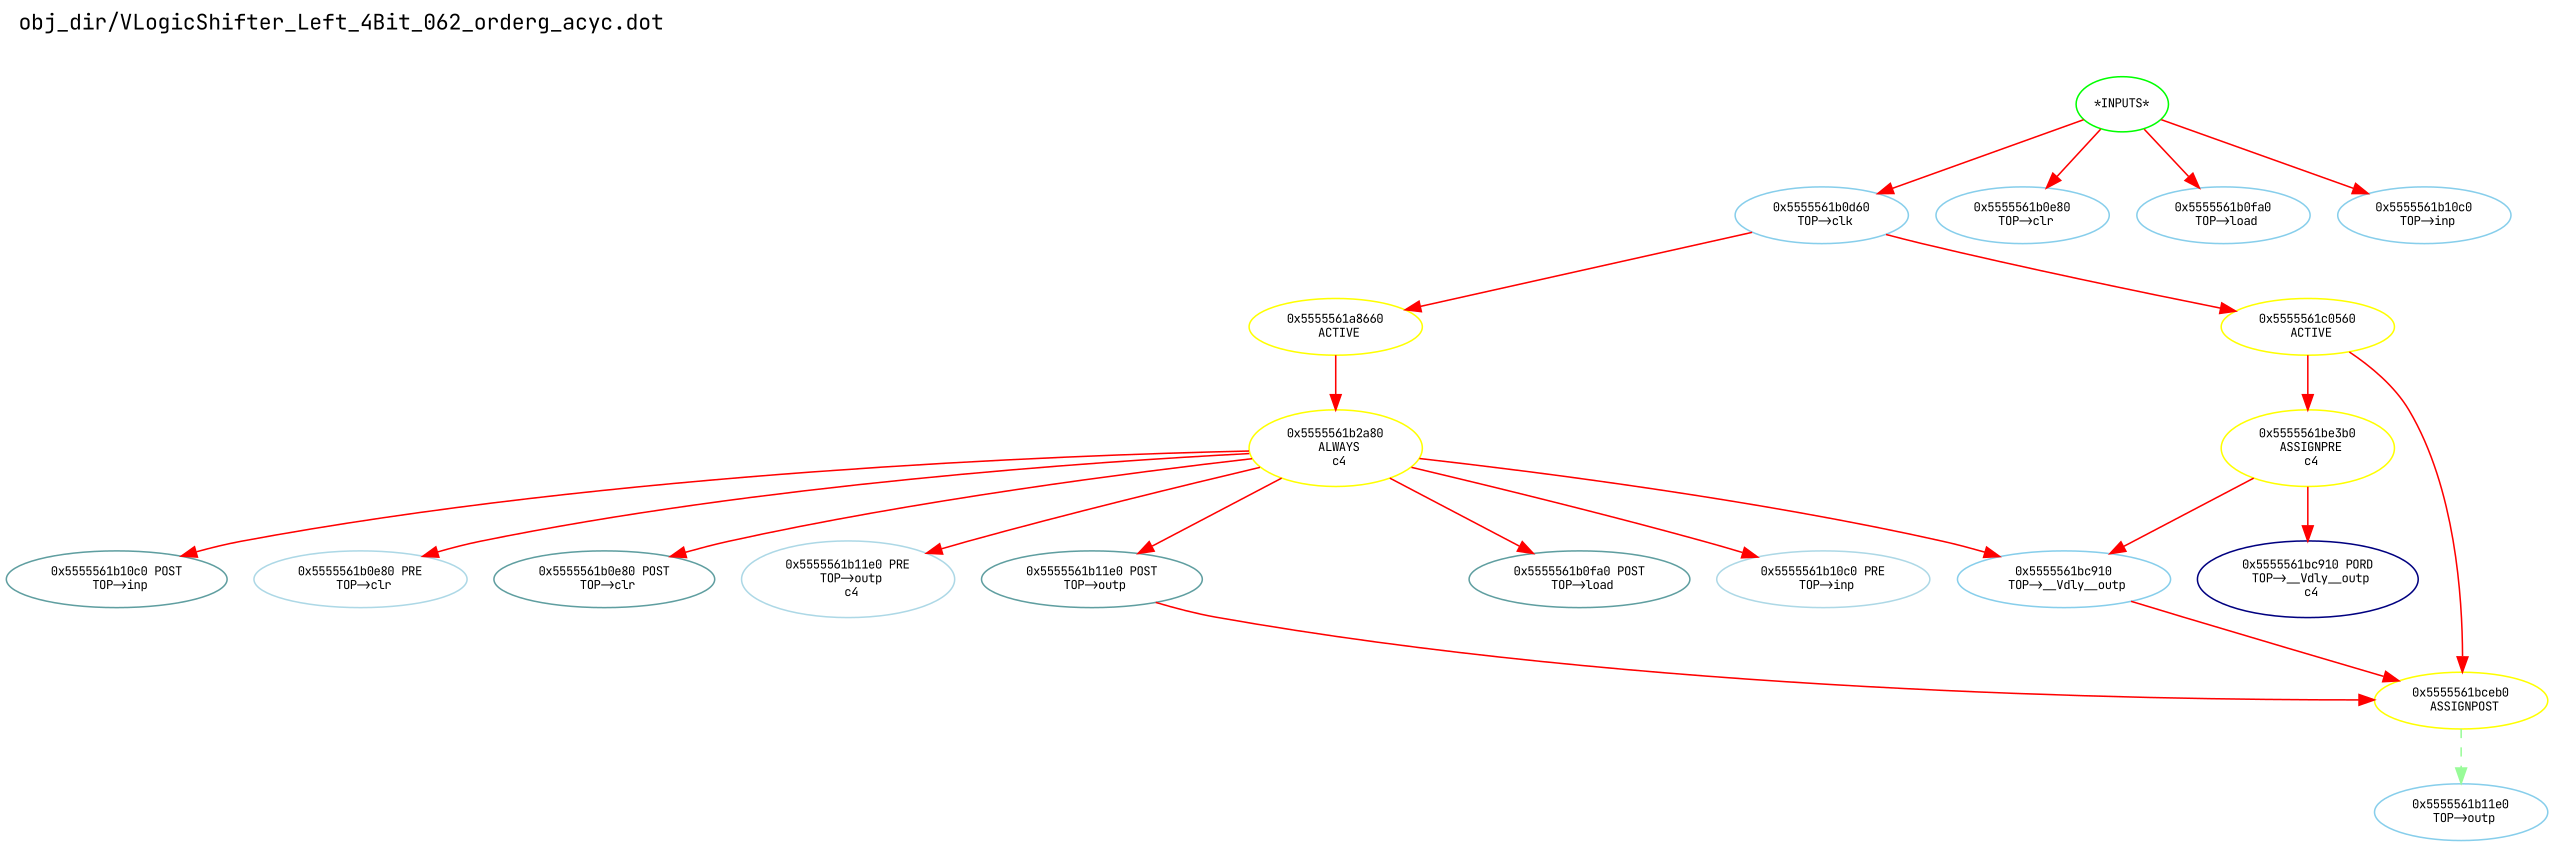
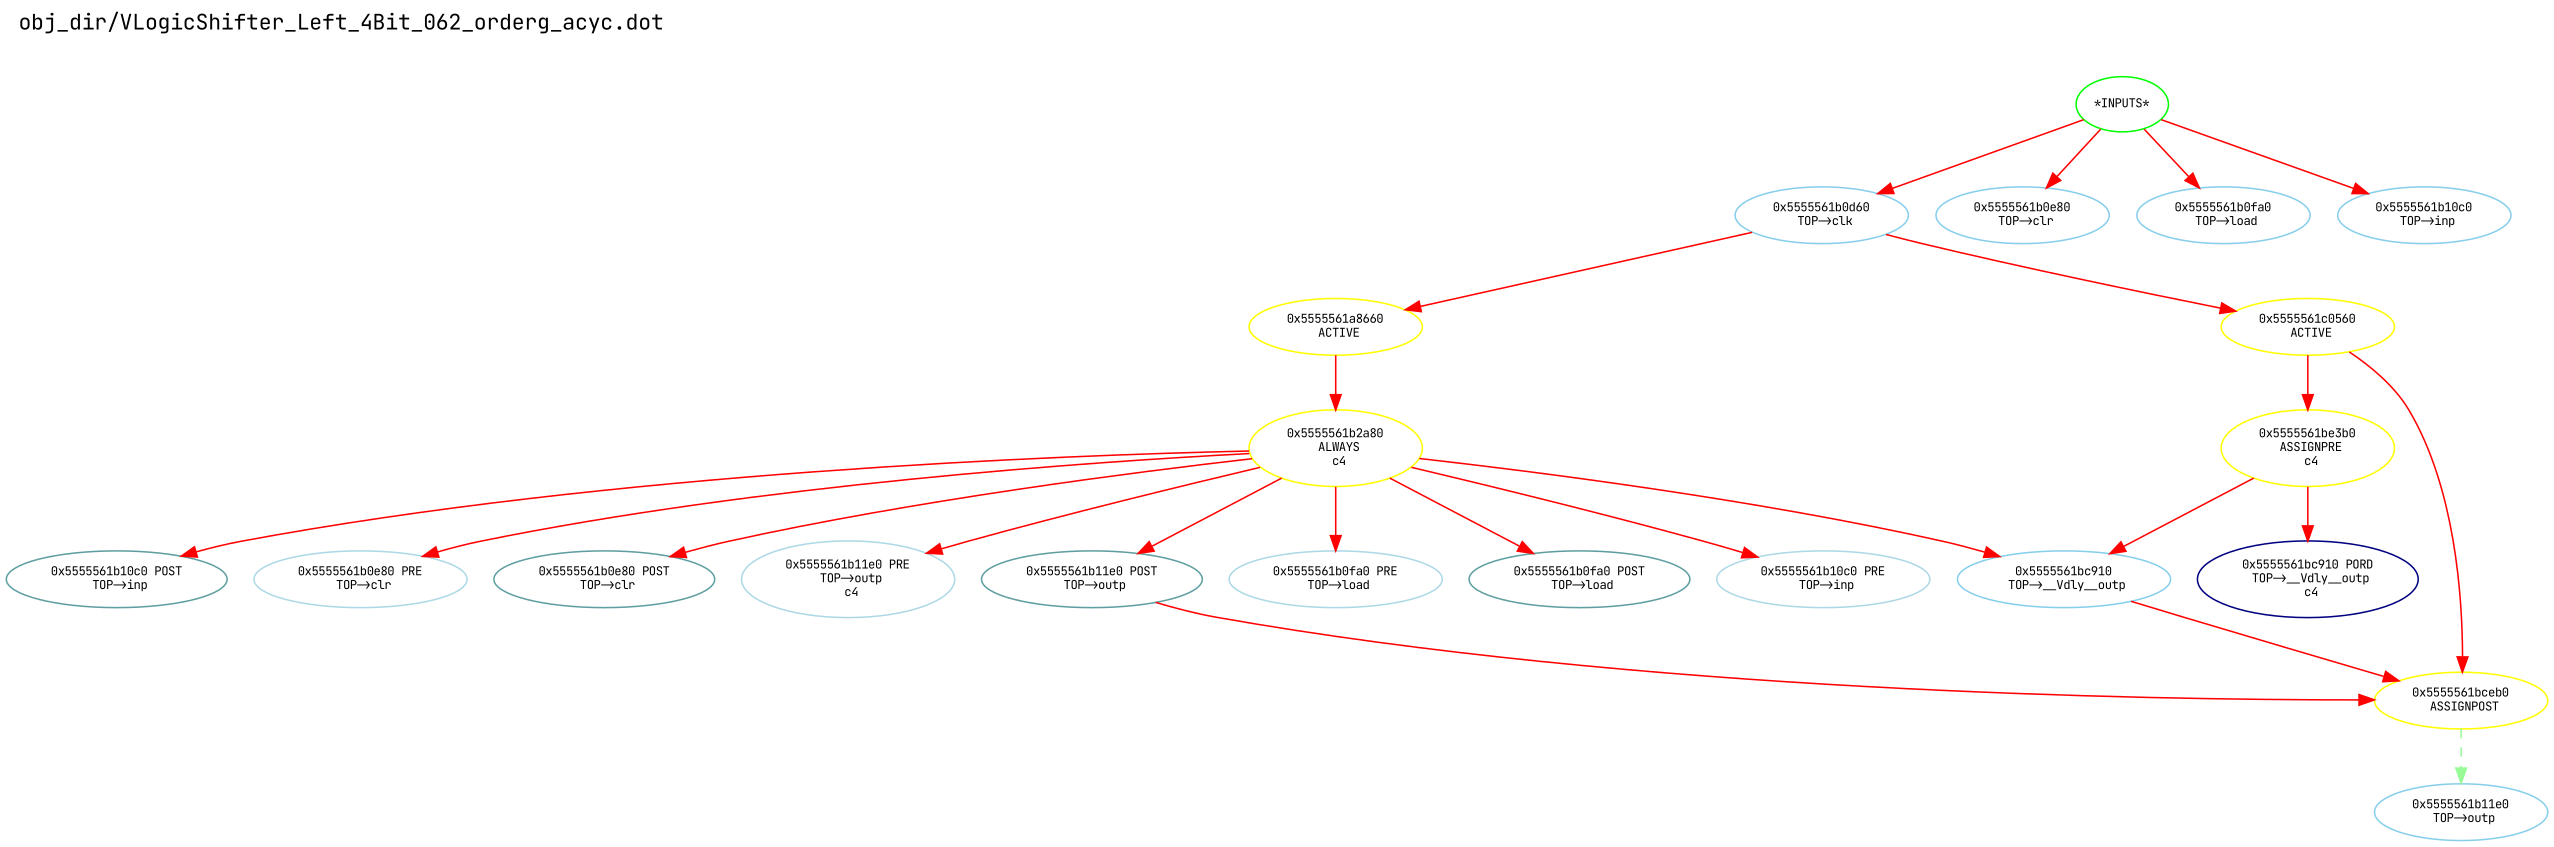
none -> (1336, 579)
